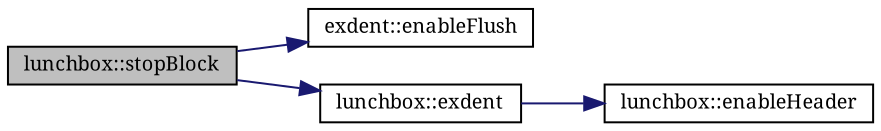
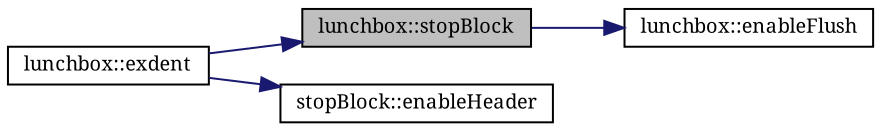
(421, 28) -> (749, 28)
(268, 84) -> (246, 49)
(739, 103) -> (417, 103)
